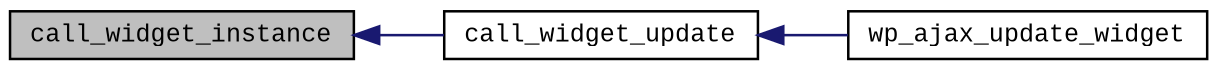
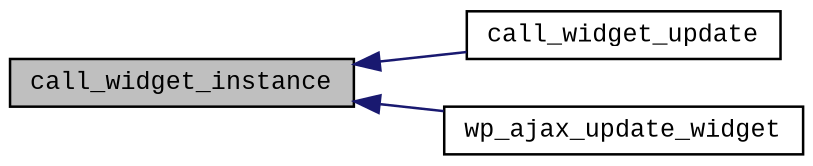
(816, 35) -> (412, 108)
